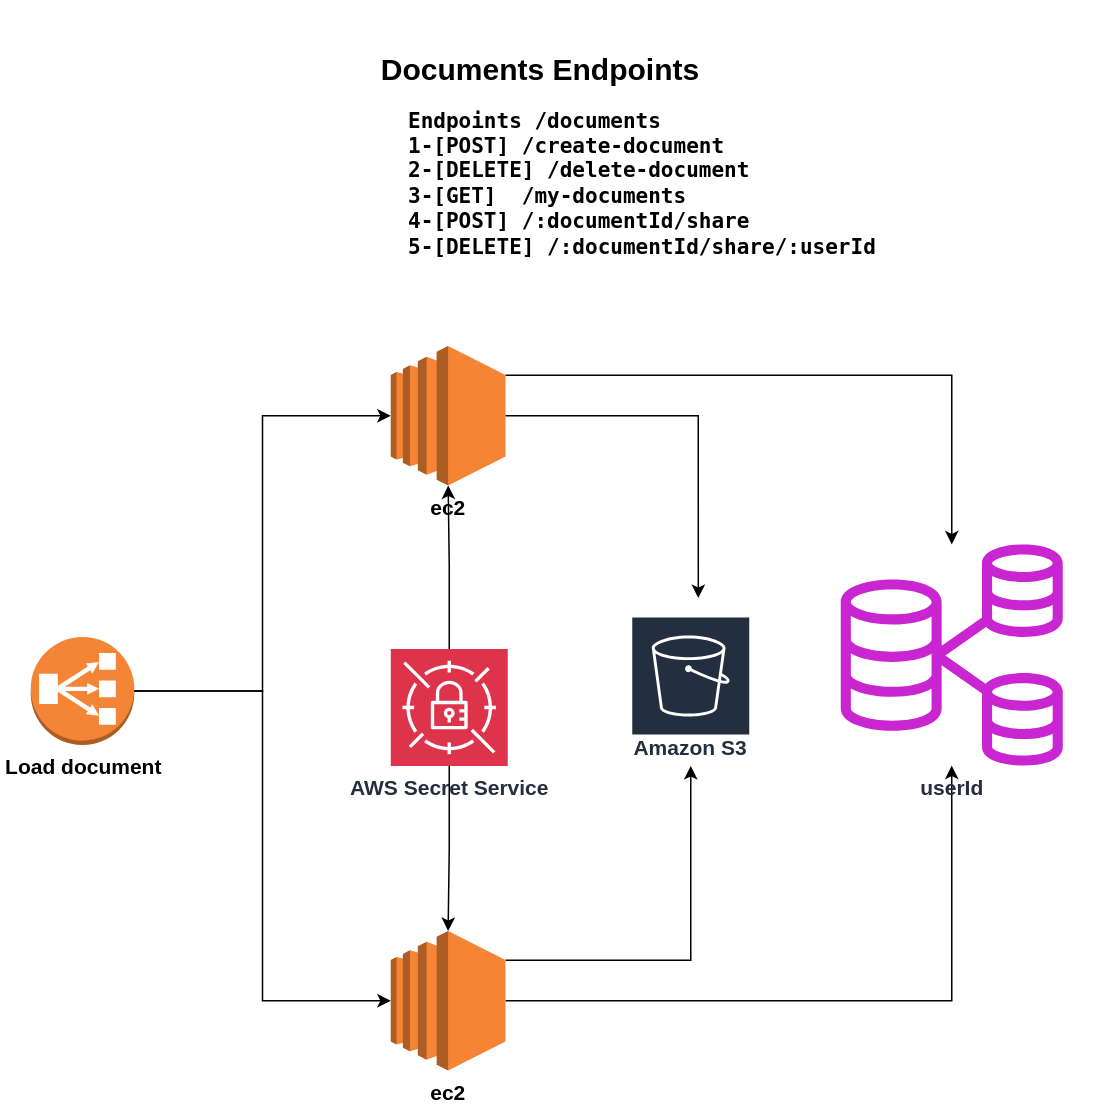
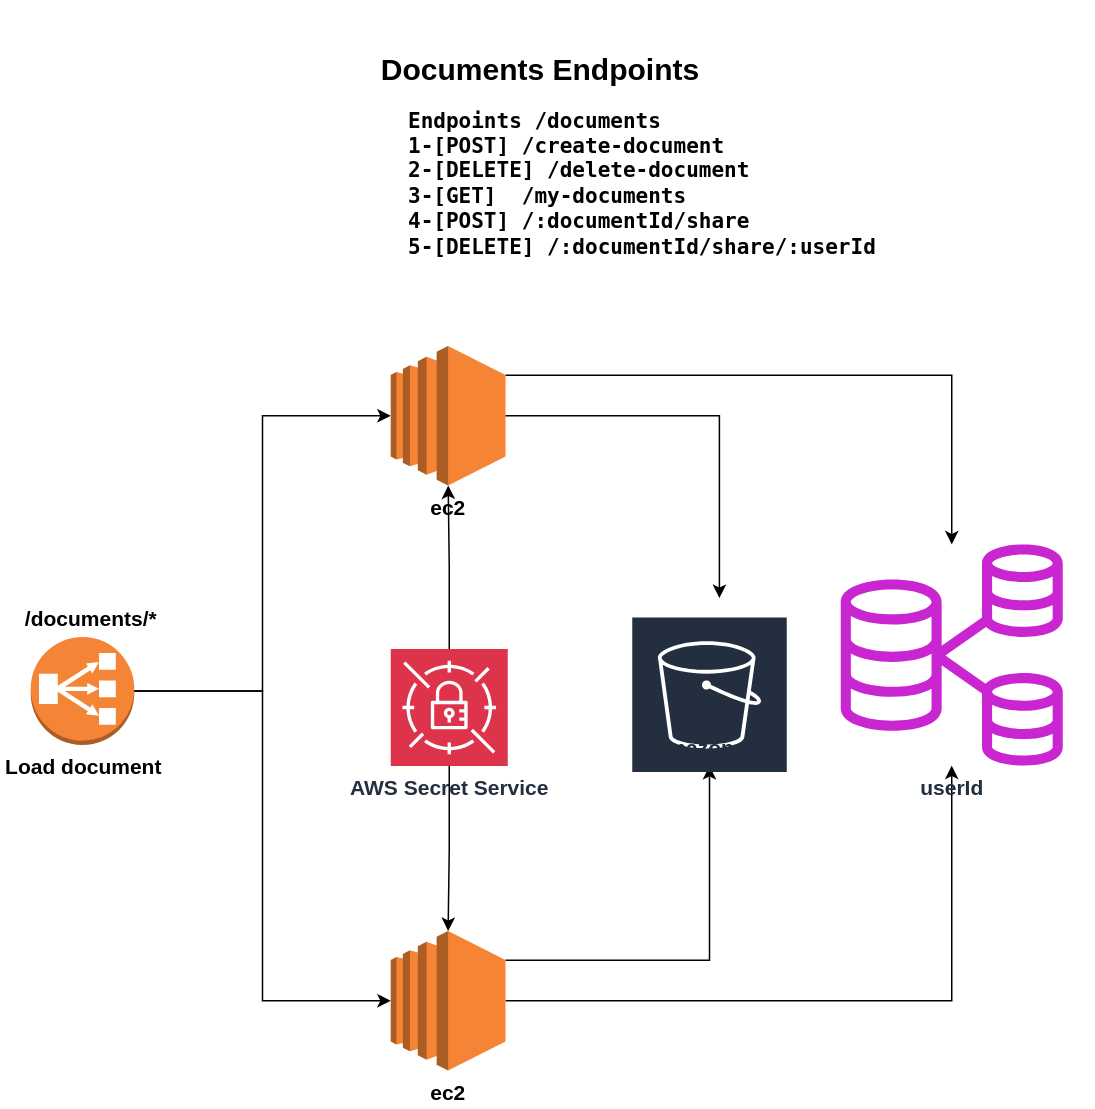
none -> (92, 619)
(691, 691) -> (710, 691)
